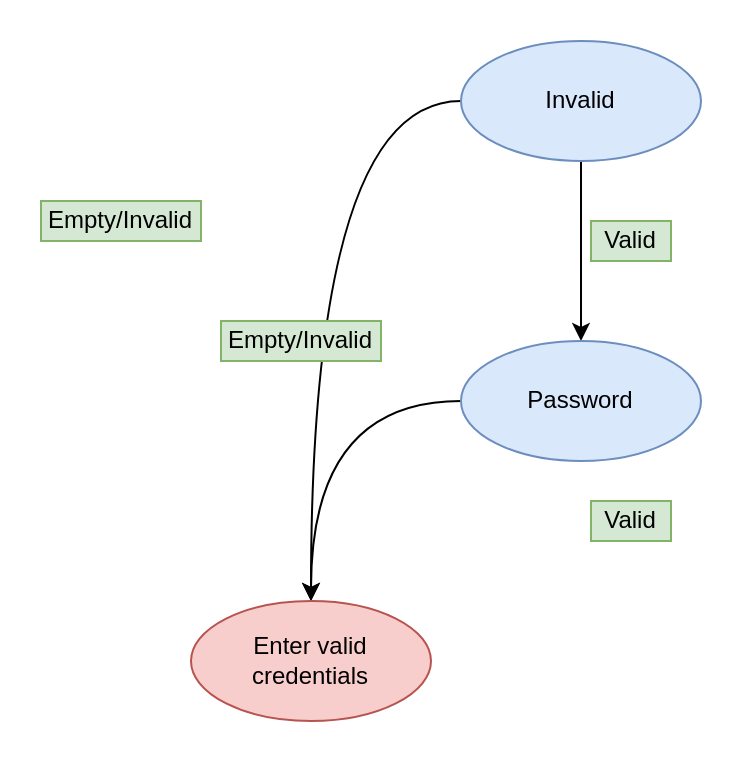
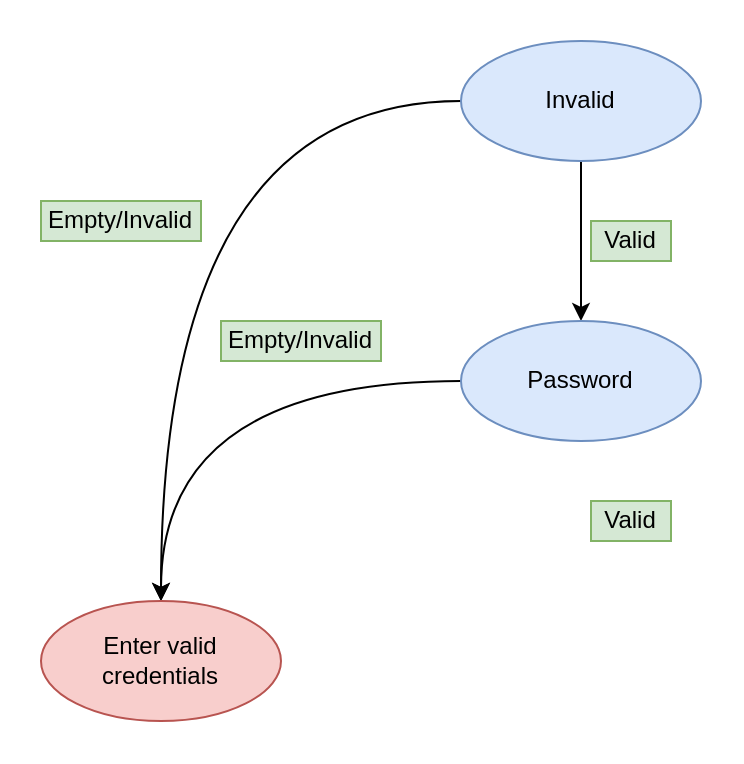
(581, 401) -> (581, 381)
(311, 661) -> (161, 661)
